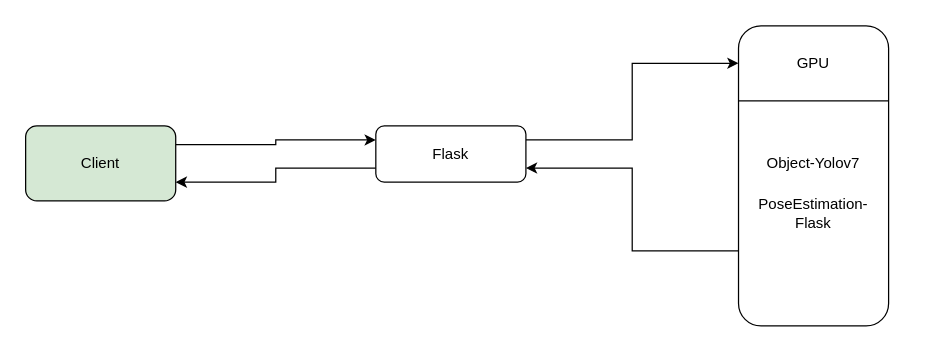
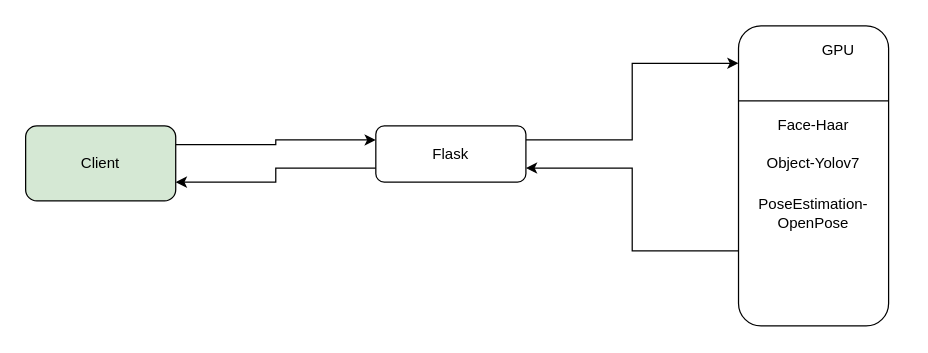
(813, 63) -> (838, 51)
none -> (813, 126)
(813, 213) -> (813, 213)
